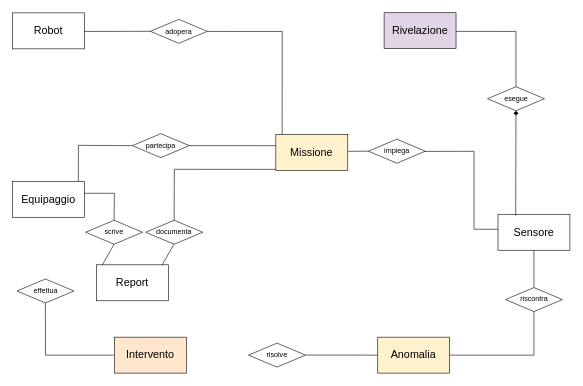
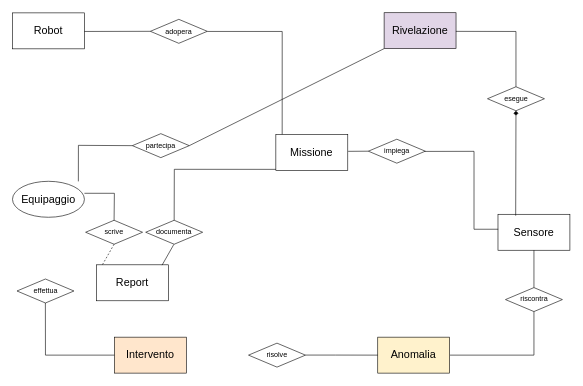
(233, 146) -> (286, 97)
(312, 153) -> (312, 153)
(48, 200) -> (48, 200)
(109, 254) -> (109, 254)
